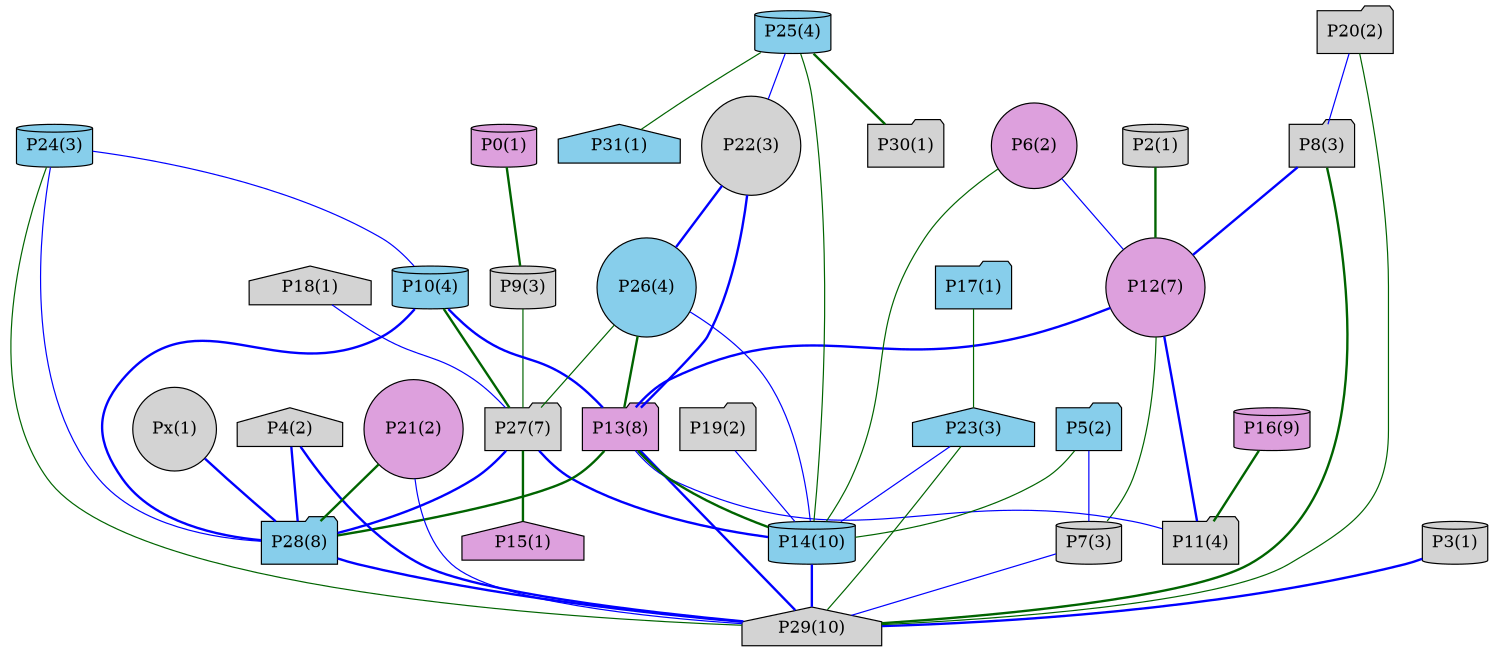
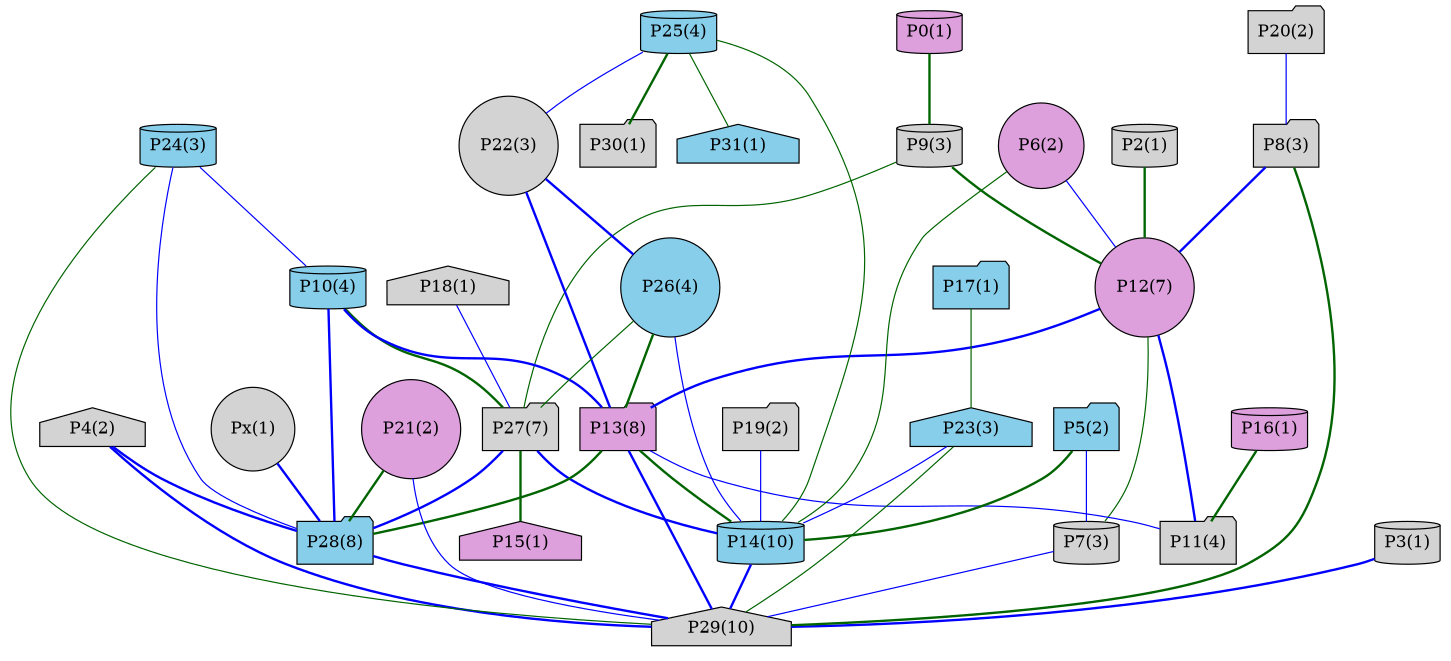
none -> (1024, 219)
(1272, 429) -> (1269, 429)
(995, 503) -> (947, 517)
(1349, 525) -> none
